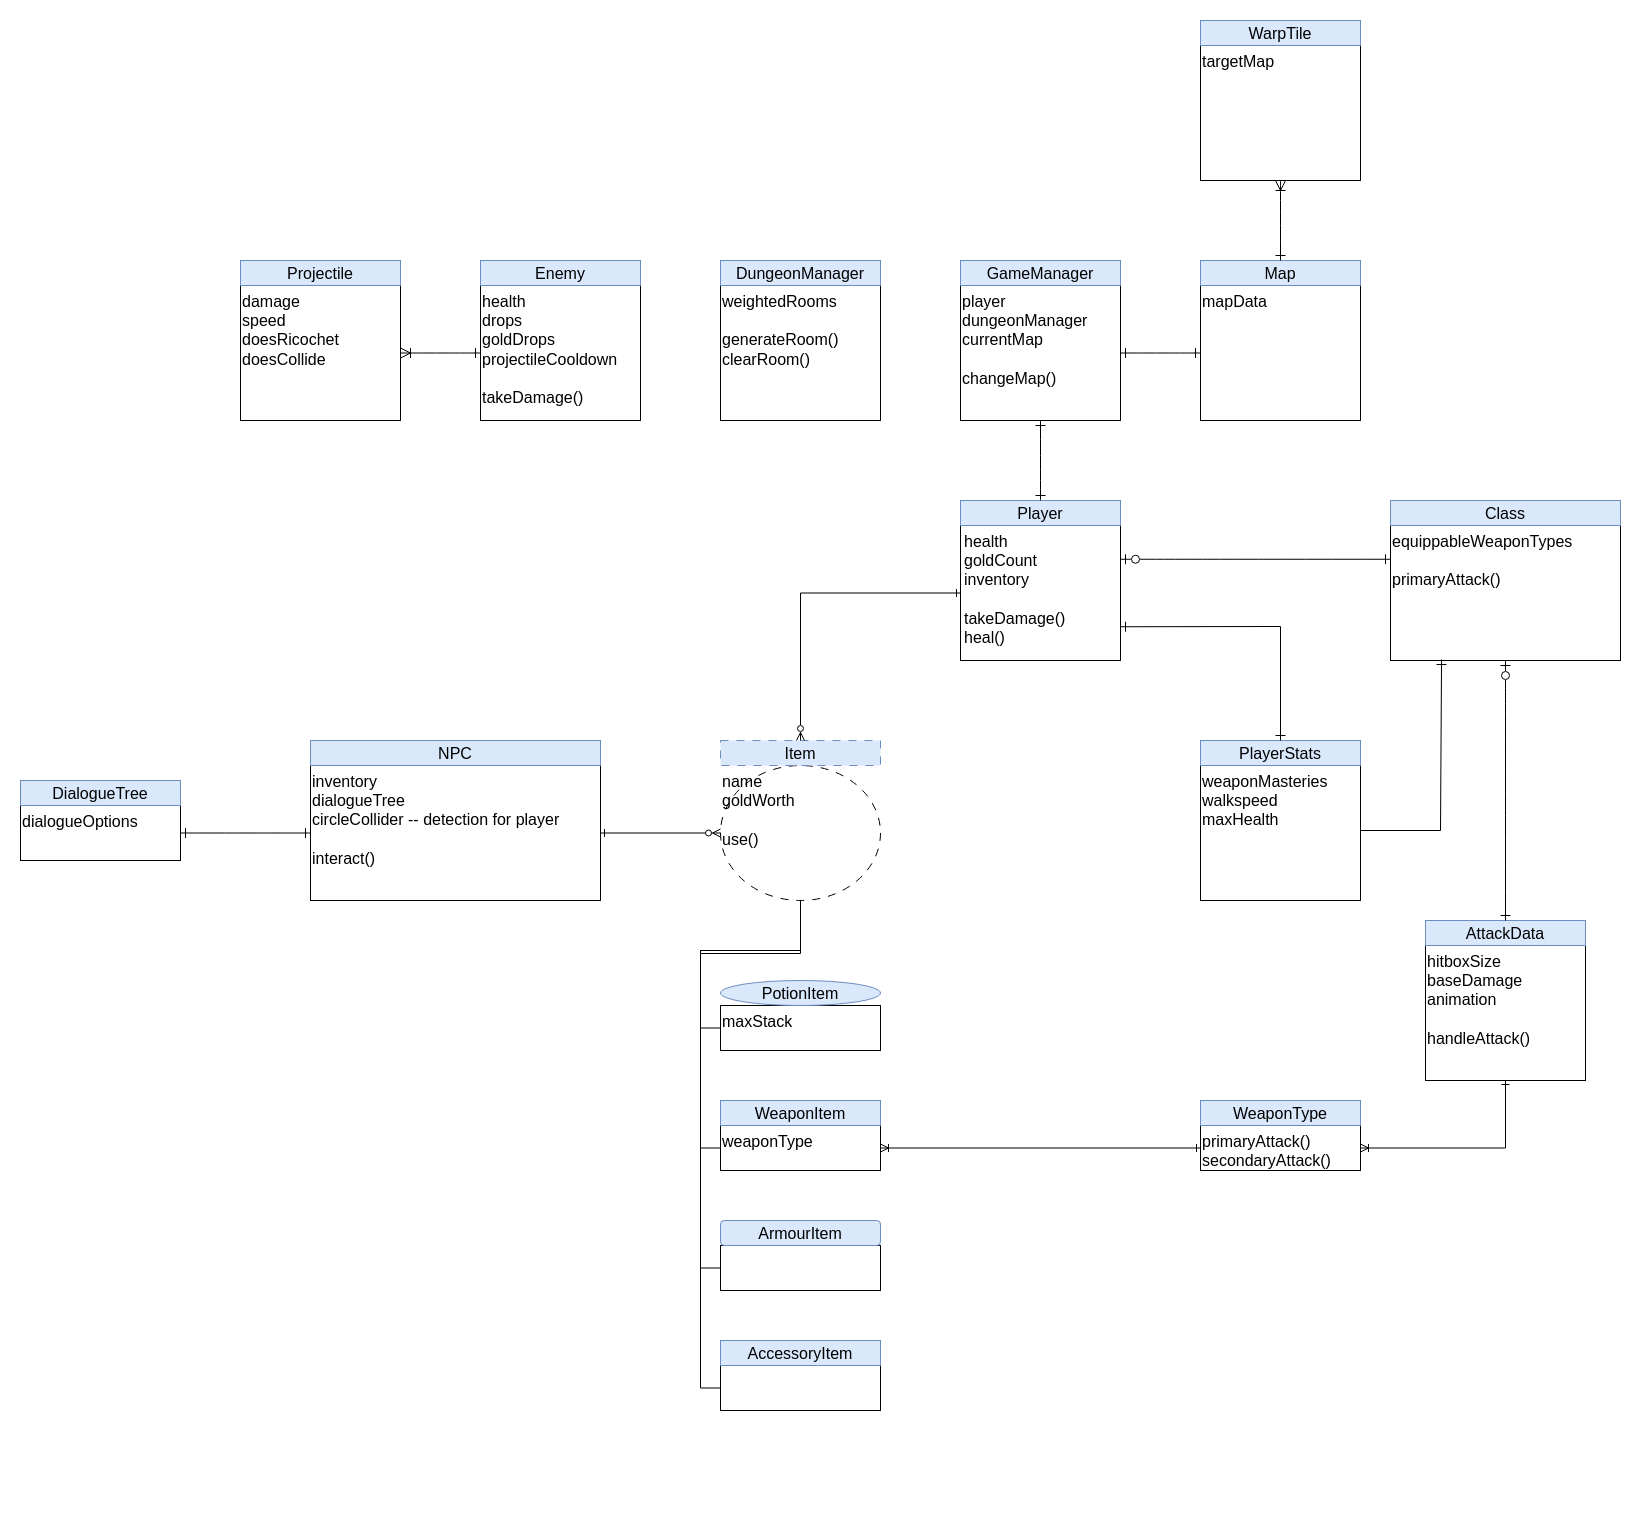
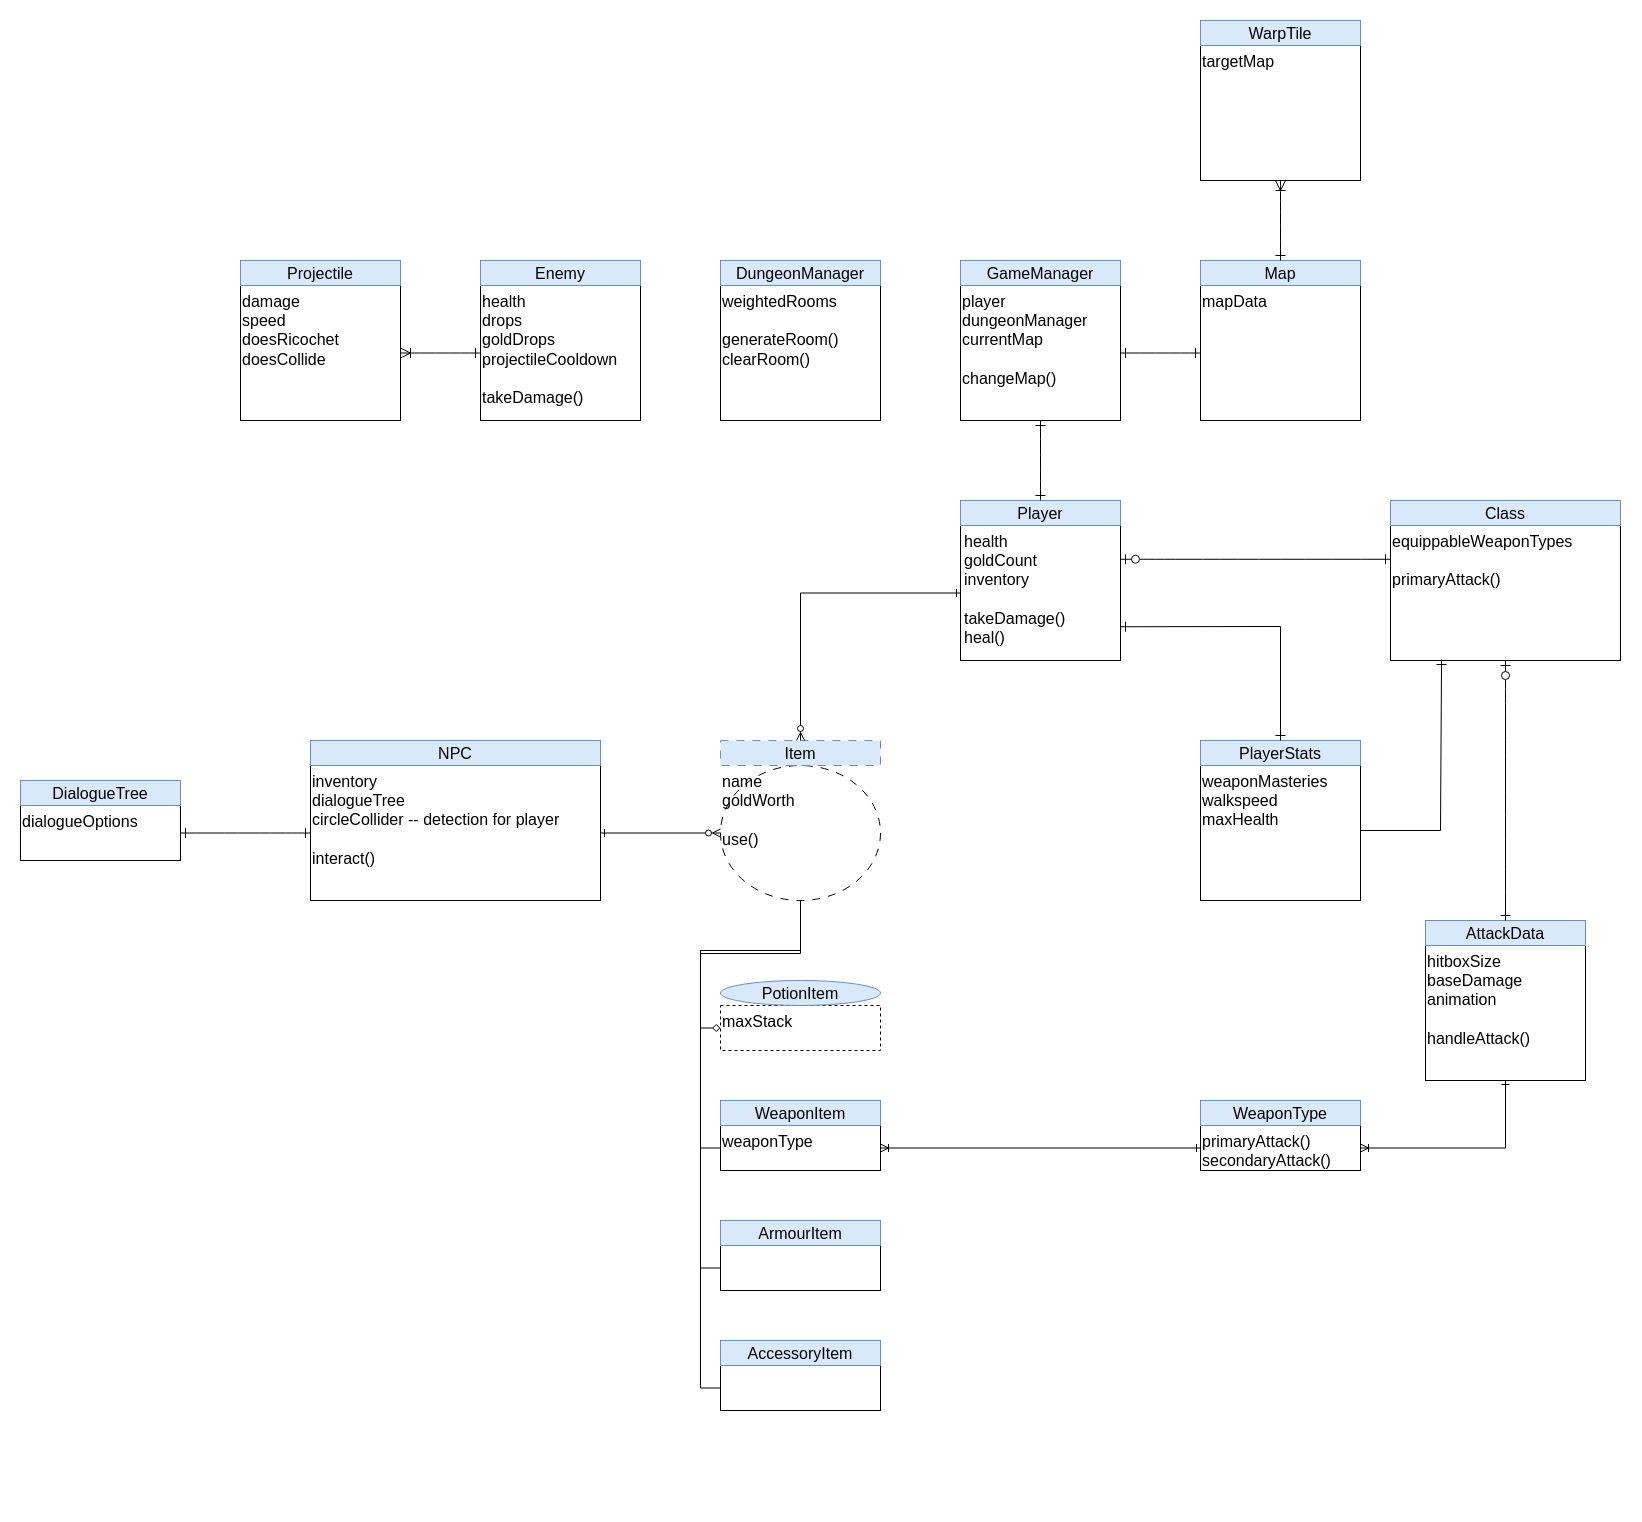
(716, 1028) -> (712, 1028)
(801, 1028) -> (801, 1028)
(801, 1233) -> (801, 1233)
